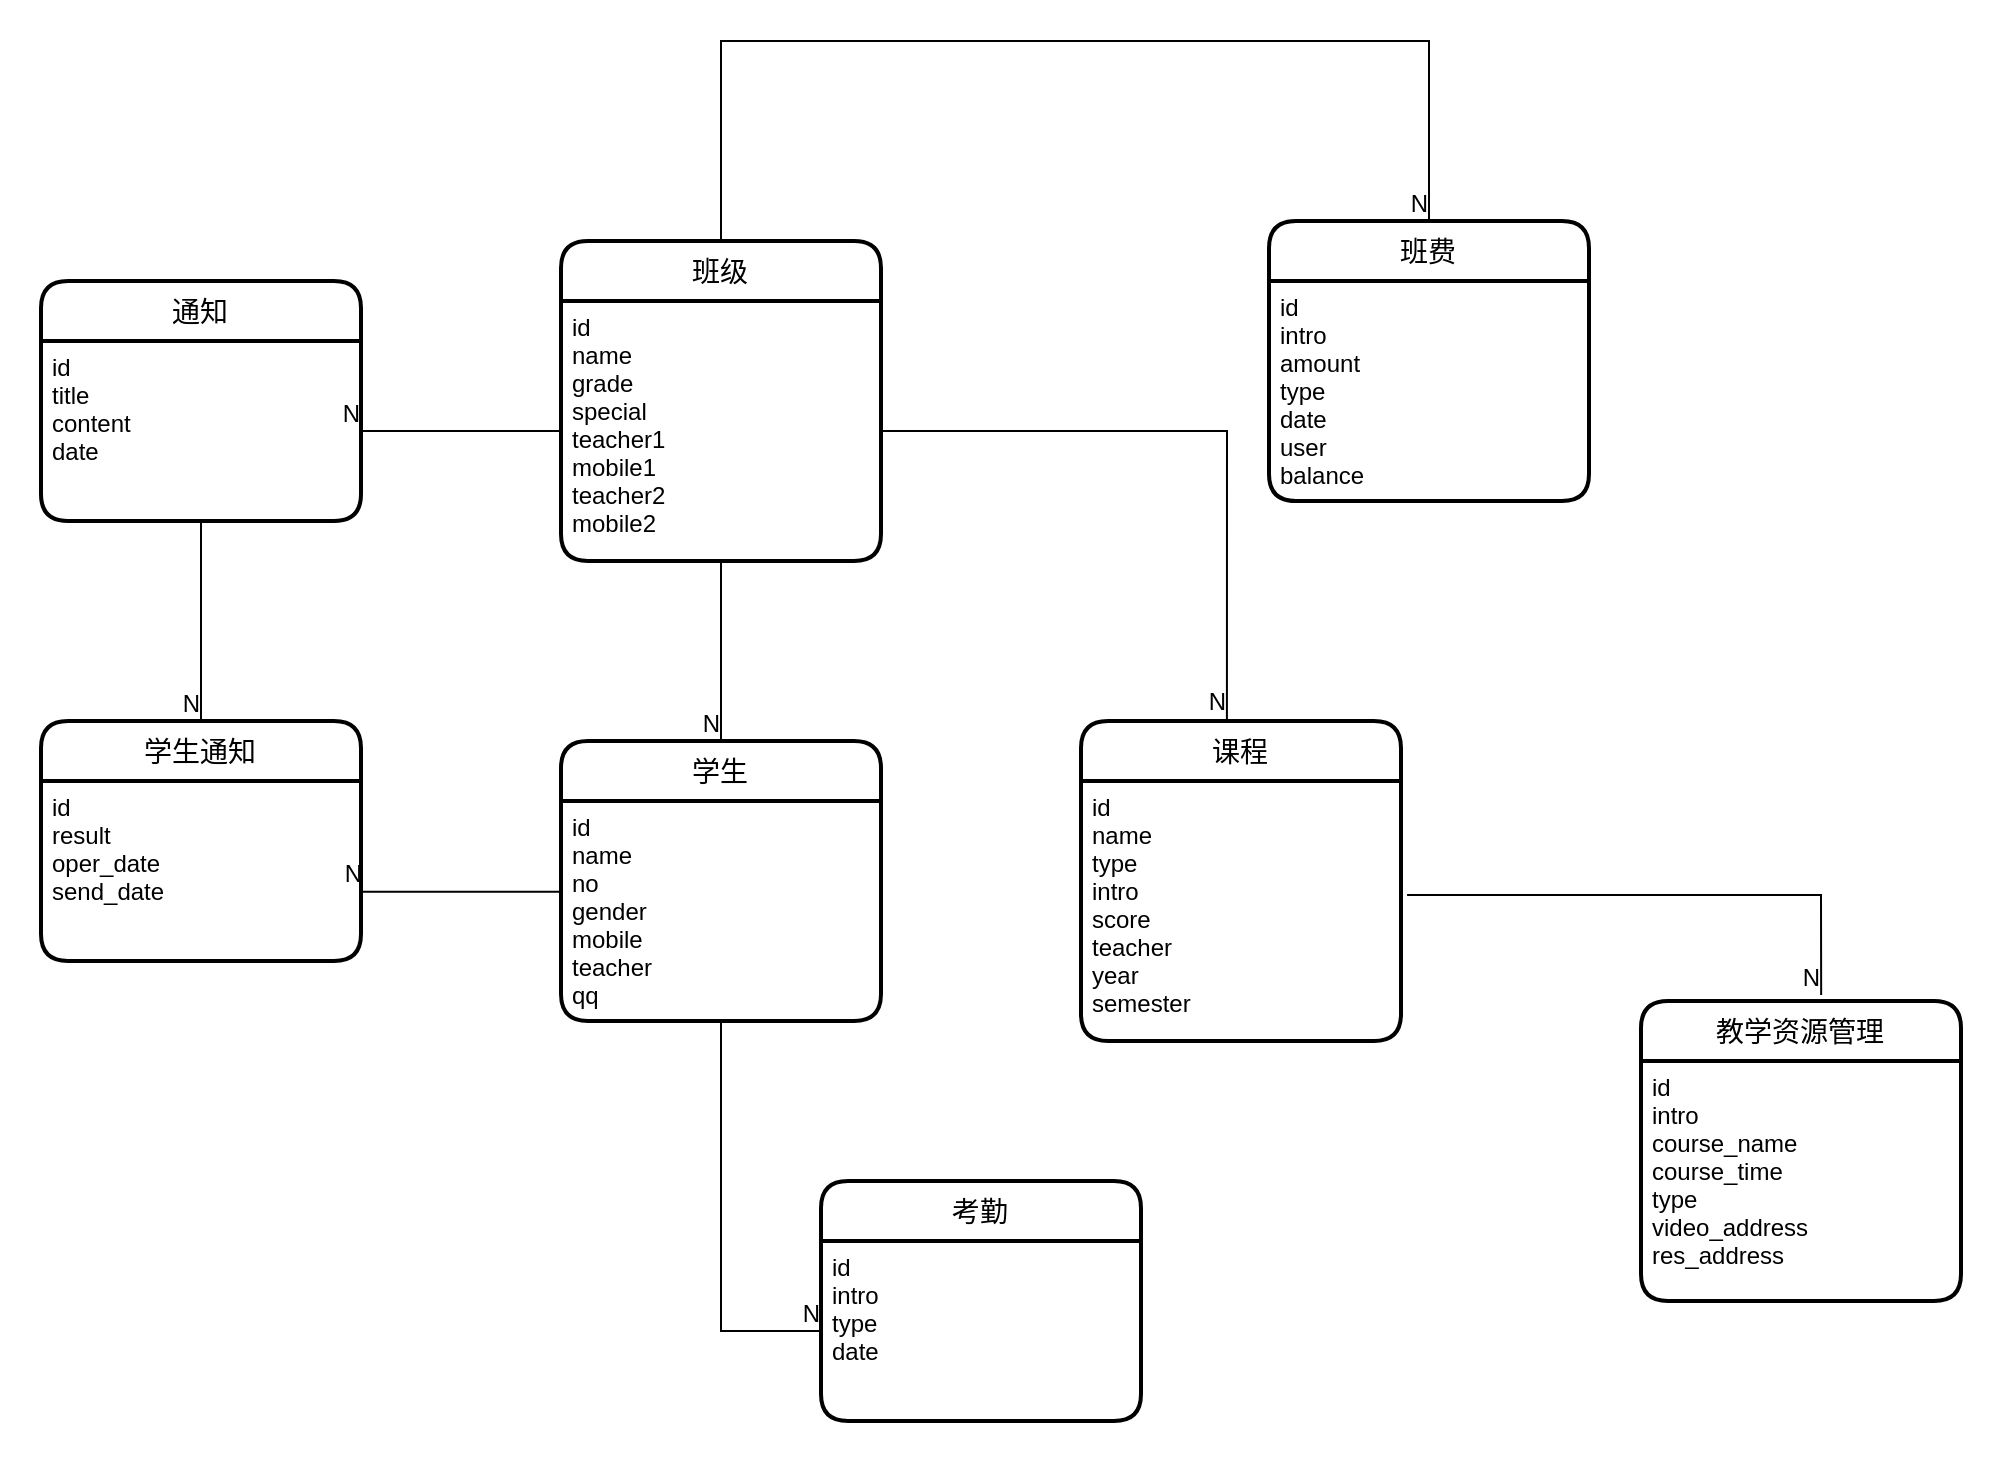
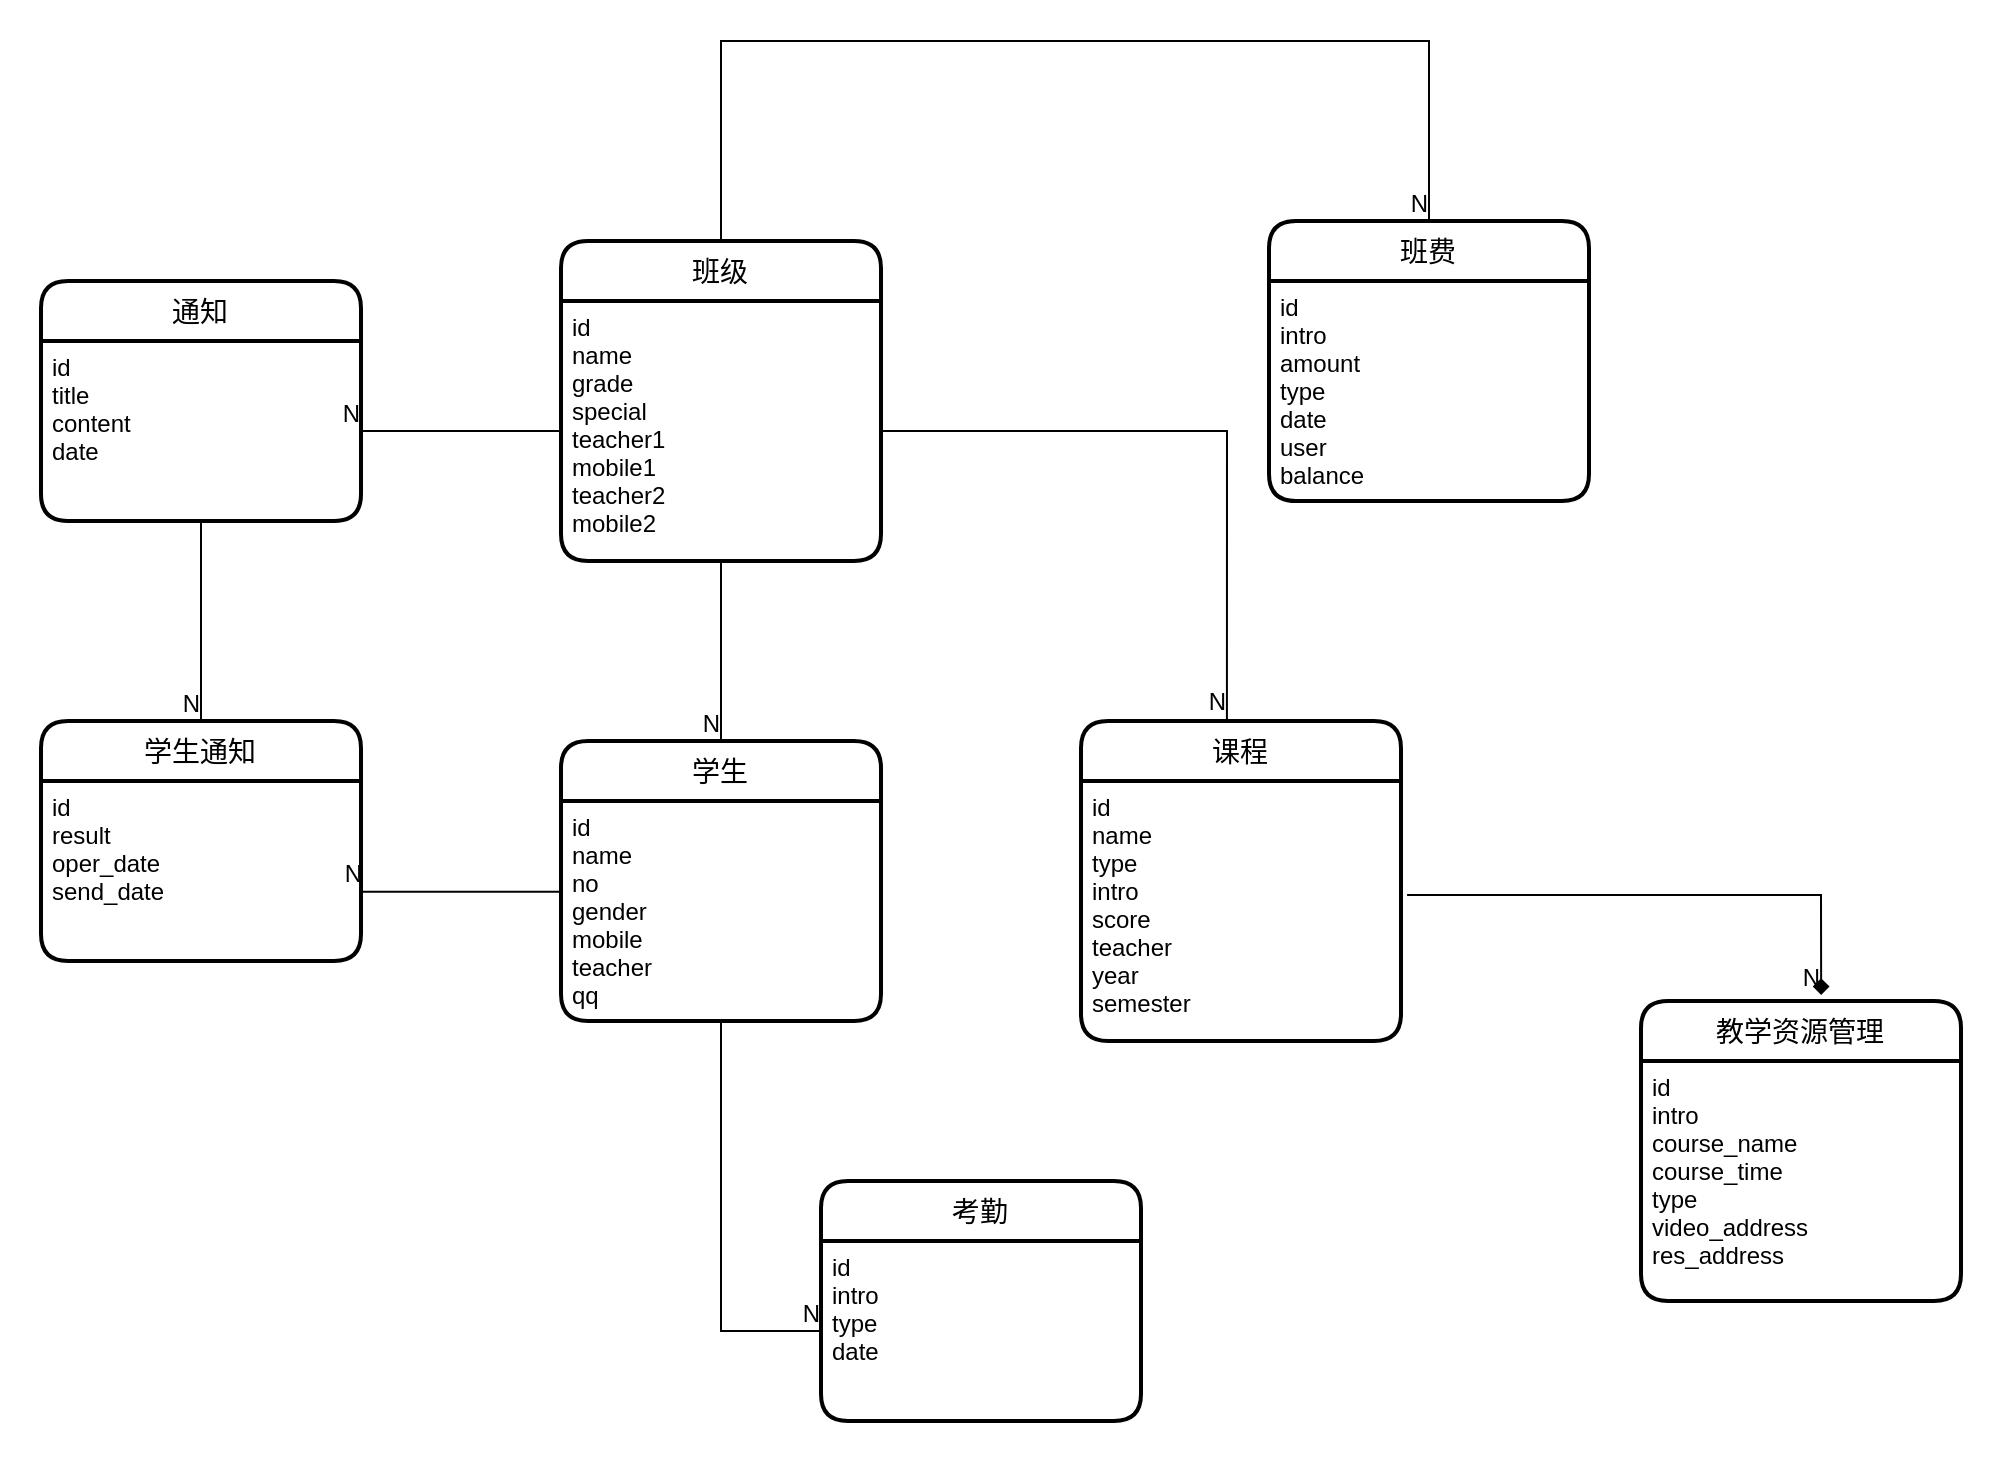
(1821, 986) -> (1821, 979)
